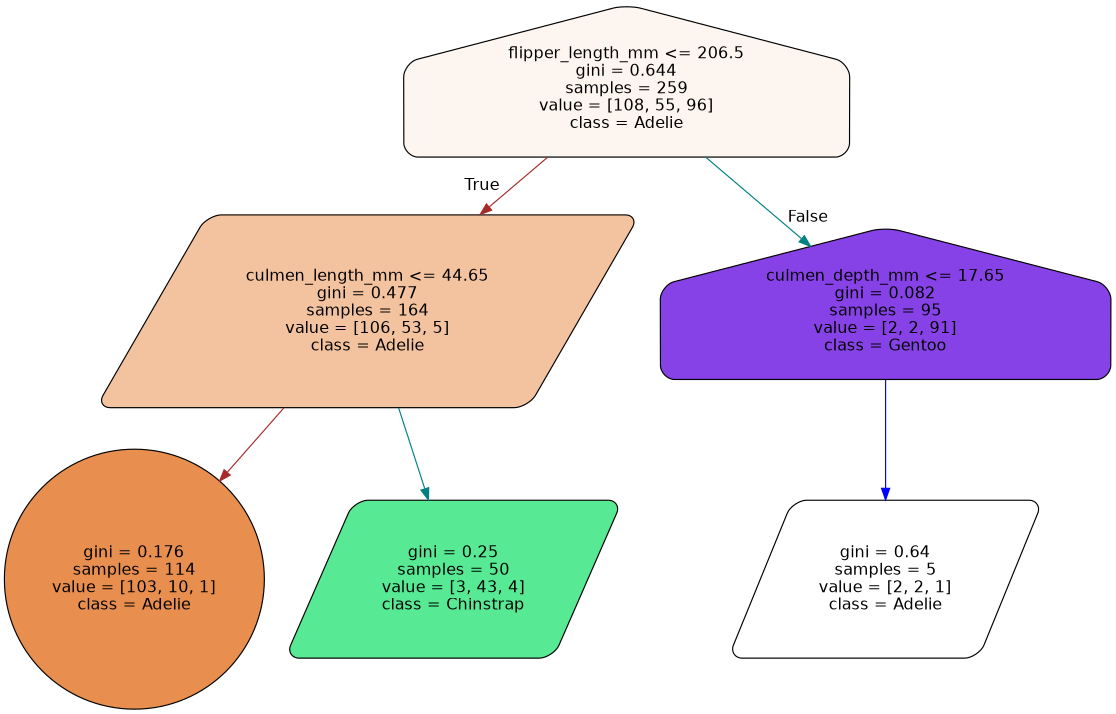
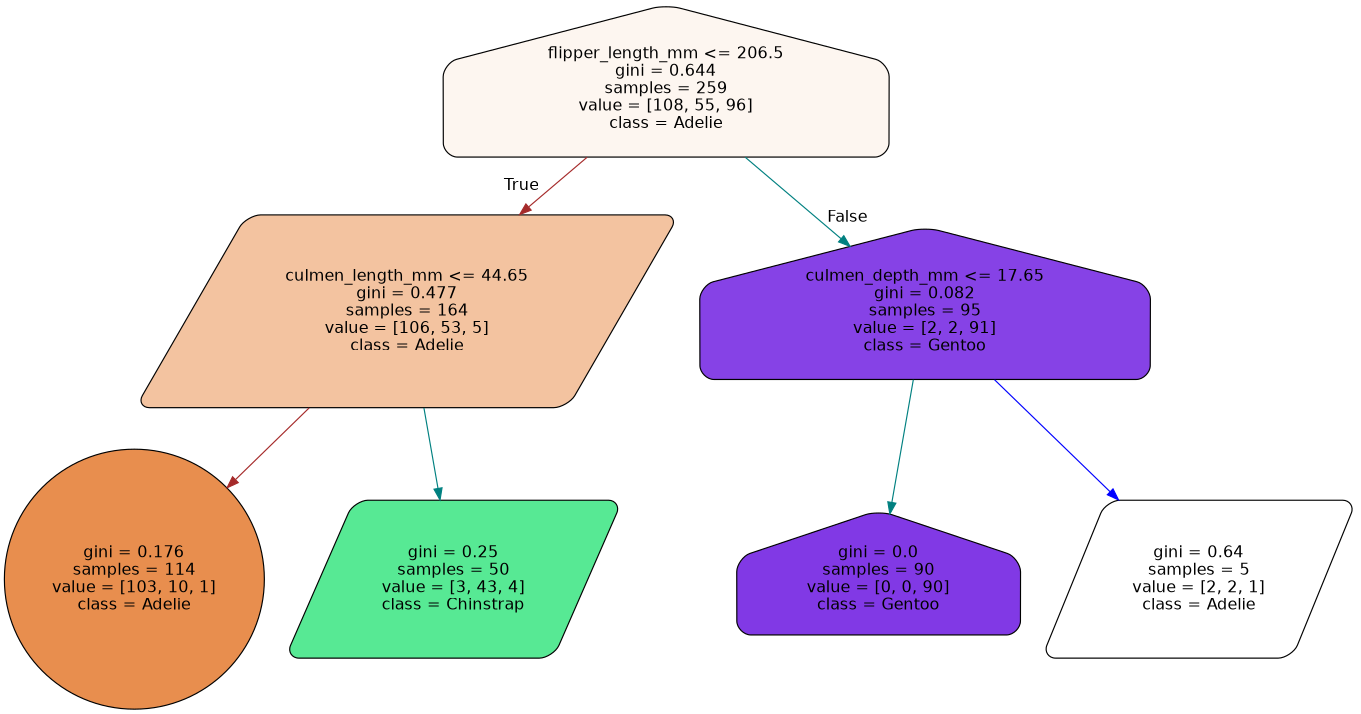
none -> (879, 579)
